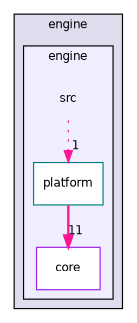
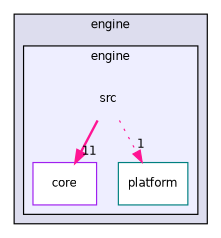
(68, 220) -> (89, 136)
